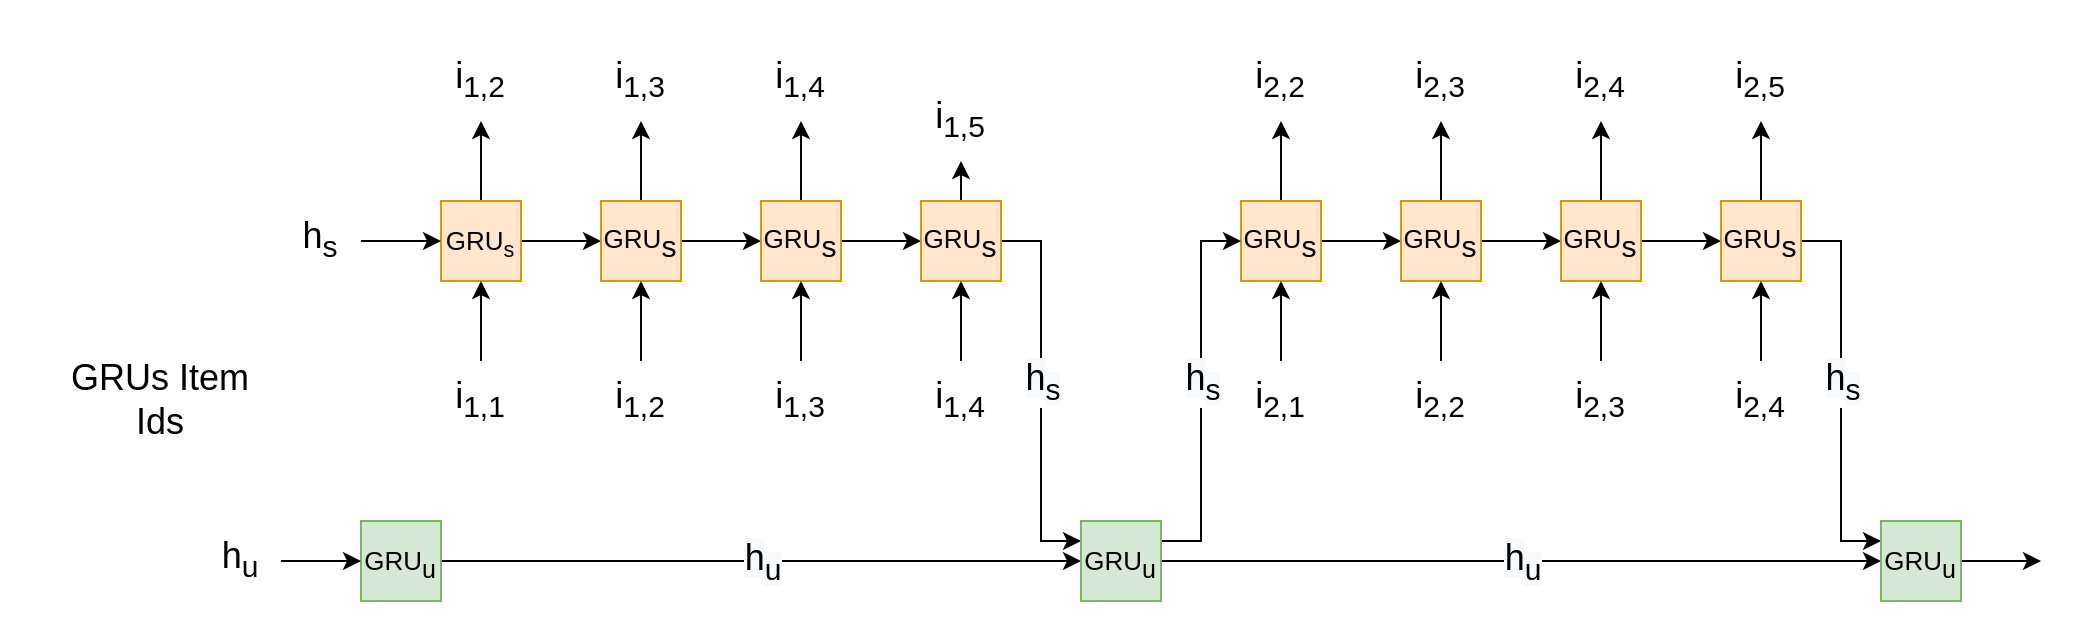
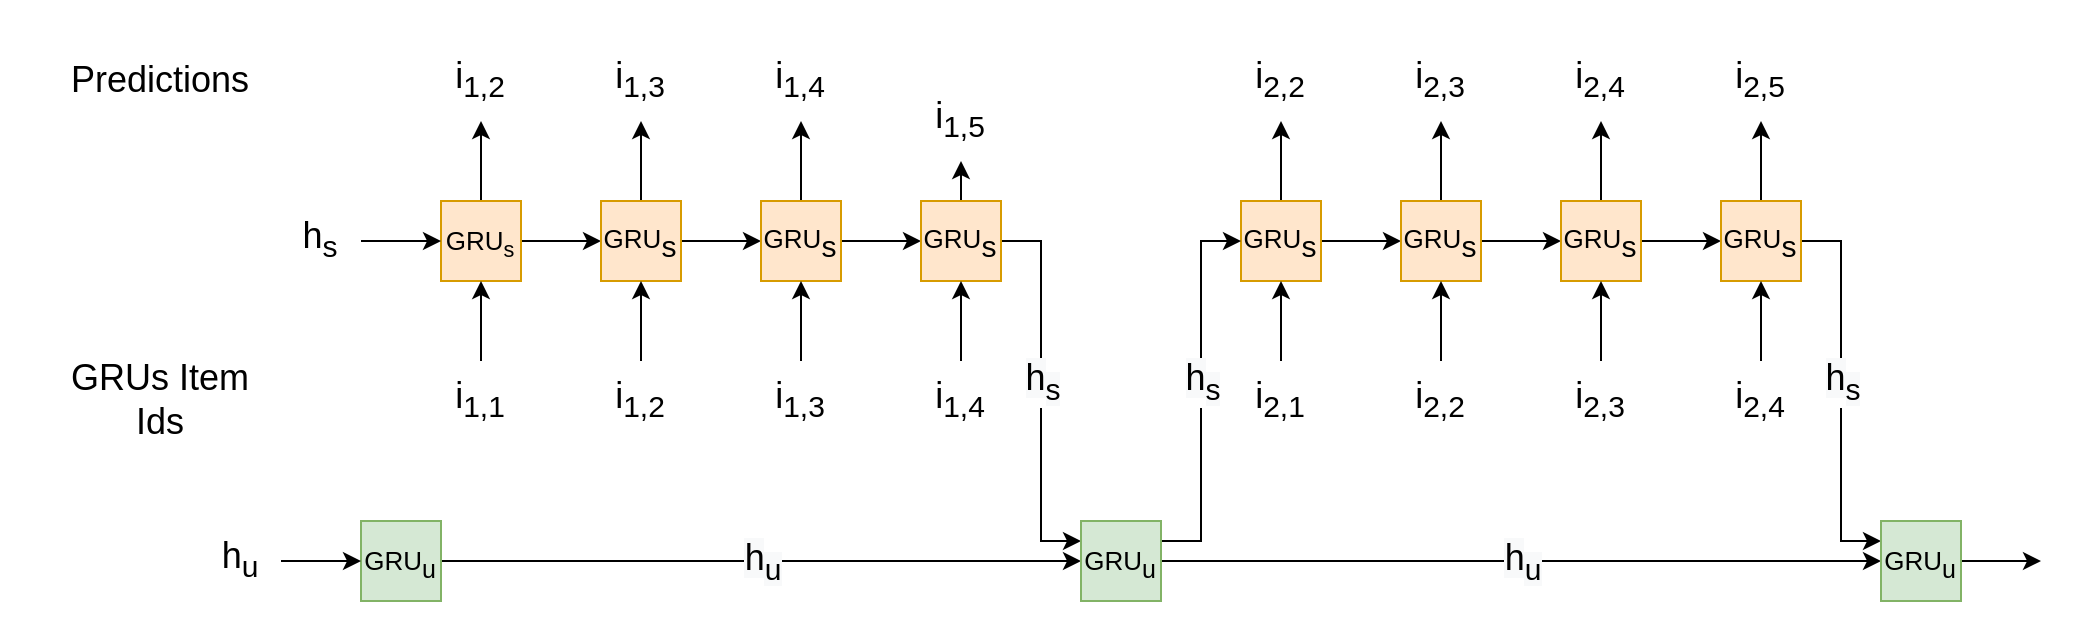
none -> (161, 81)
